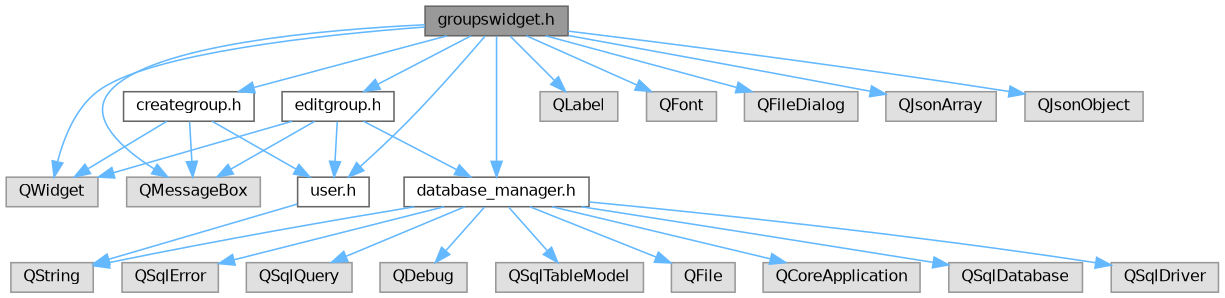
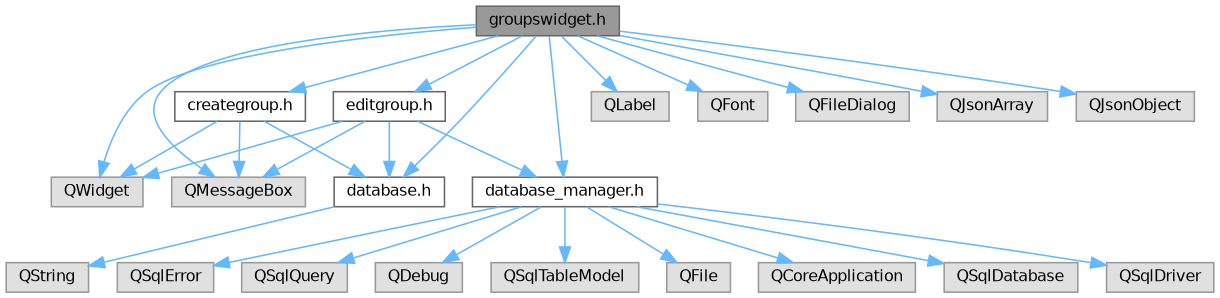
(333, 192) -> (389, 192)
(261, 233) -> none
